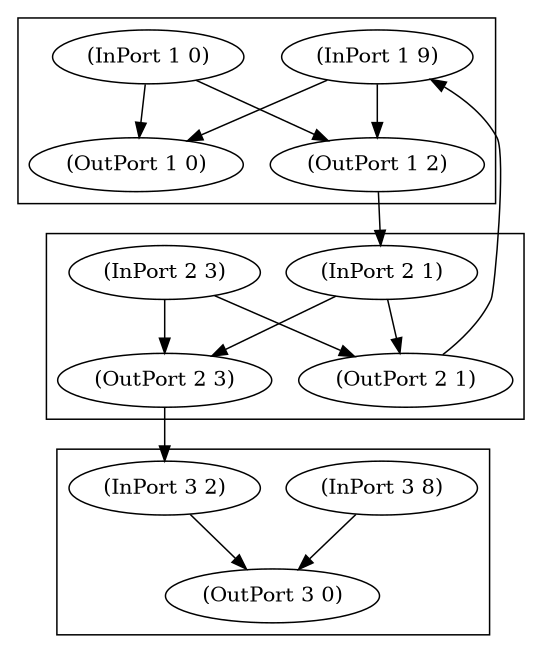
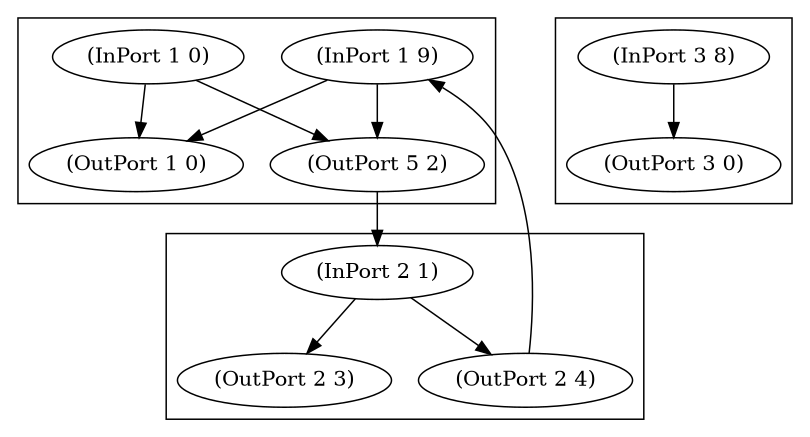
(377, 165) -> (377, 165)
(165, 272) -> none
(406, 380) -> (526, 380)
(165, 488) -> none
